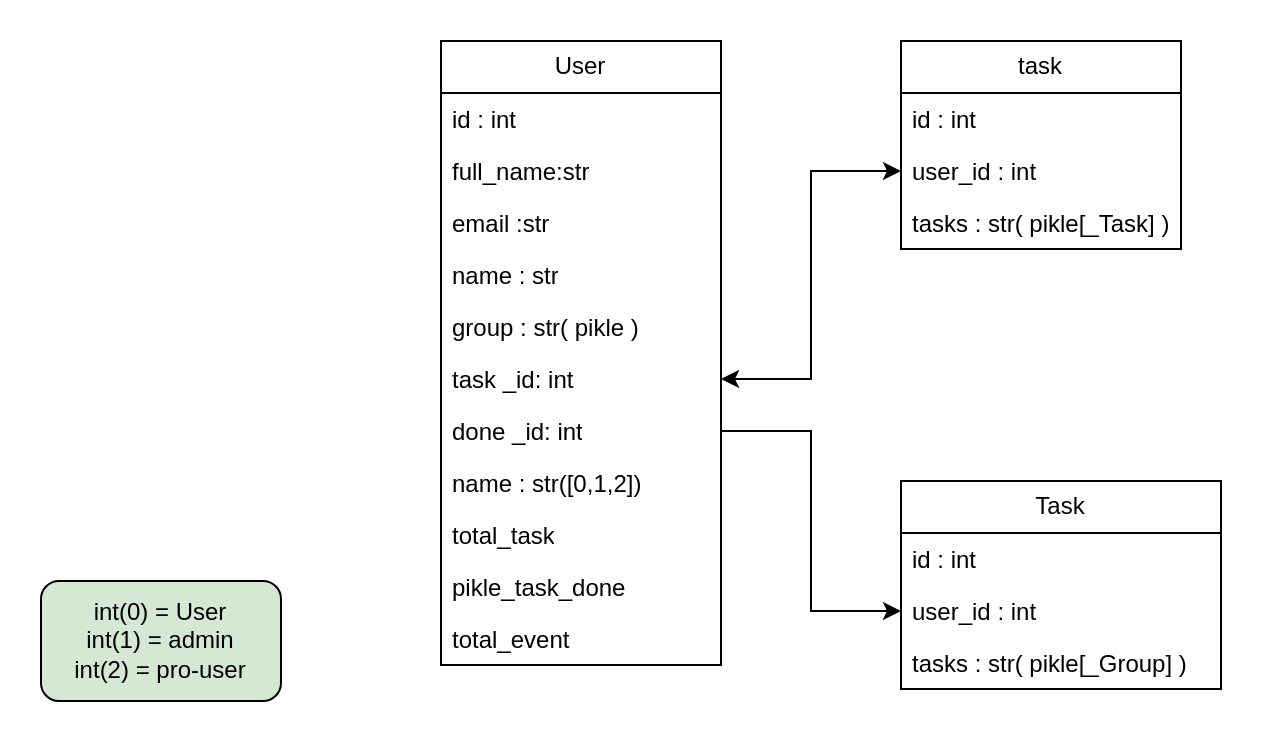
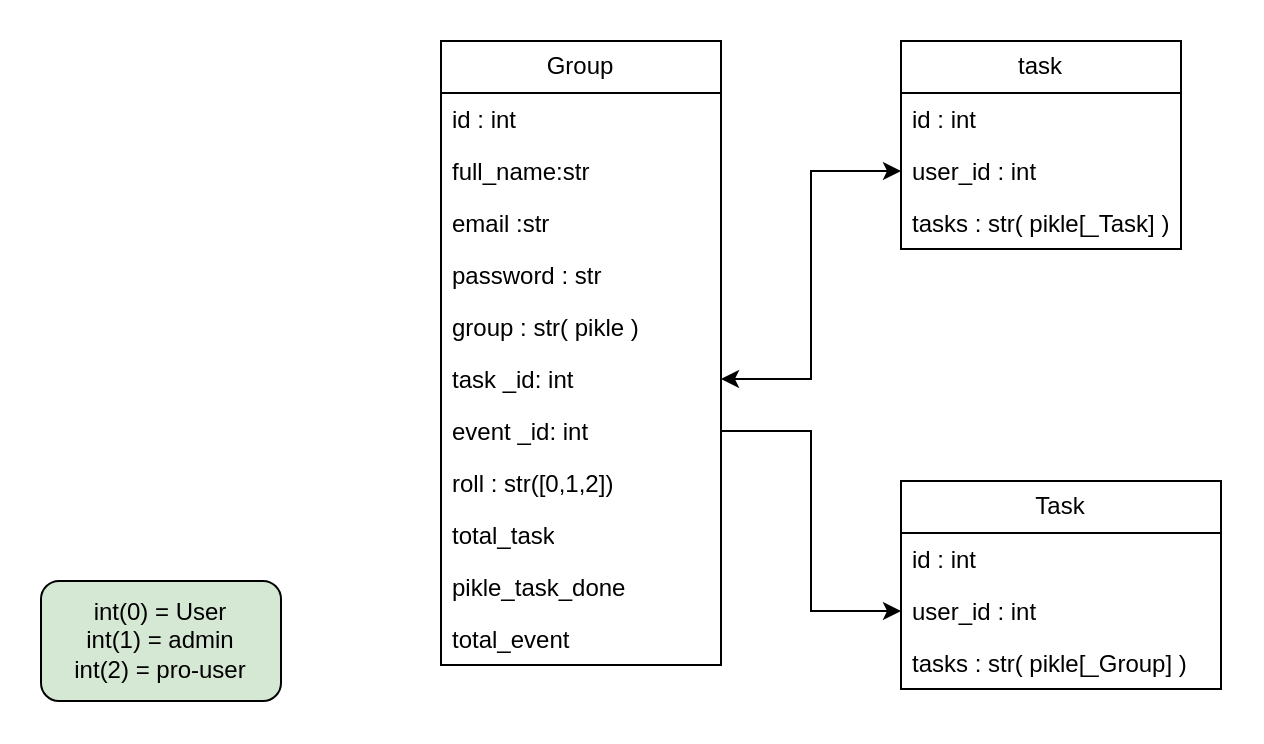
(581, 67) -> (581, 67)
(511, 277) -> (538, 277)
(525, 433) -> (531, 433)
(565, 485) -> (559, 485)
